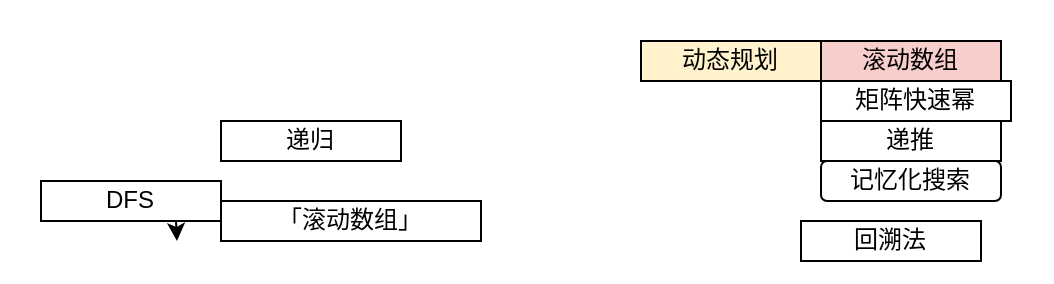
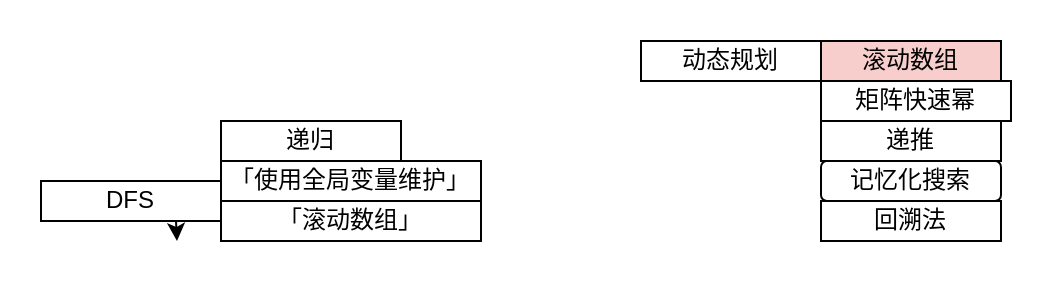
(731, 61) -> (731, 61)
none -> (351, 181)
(891, 241) -> (911, 221)
